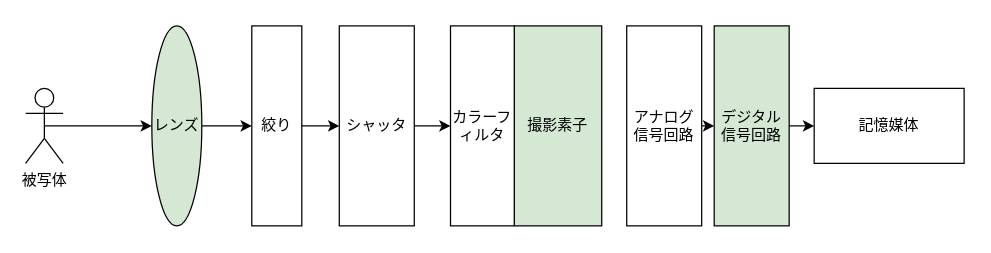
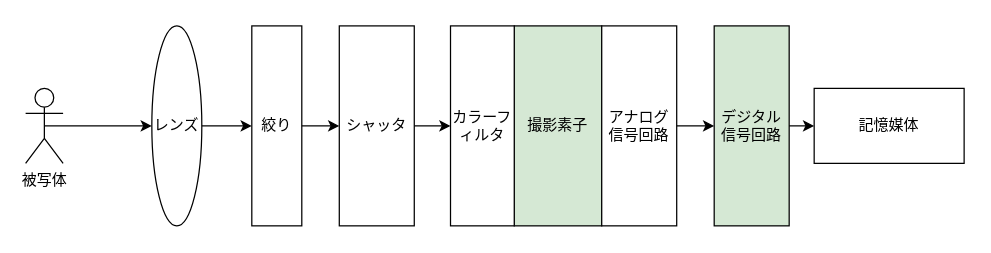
(177, 126) -> (177, 126)
(664, 126) -> (639, 126)
